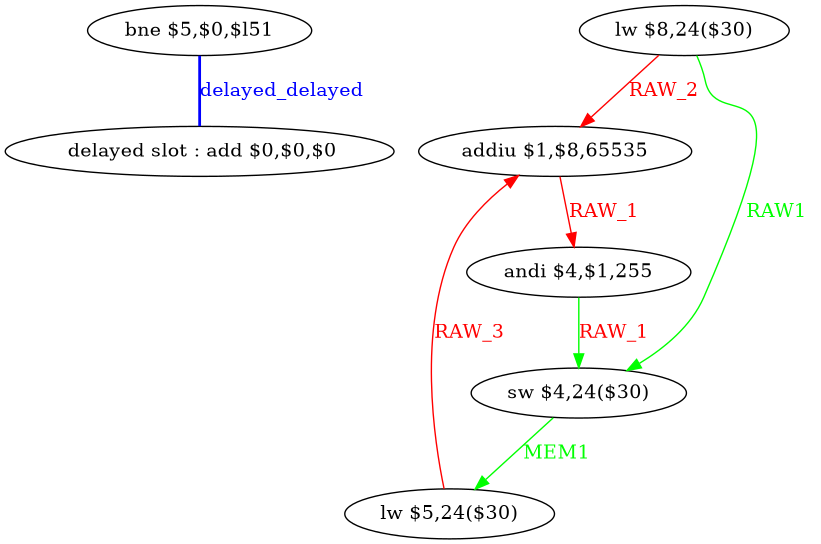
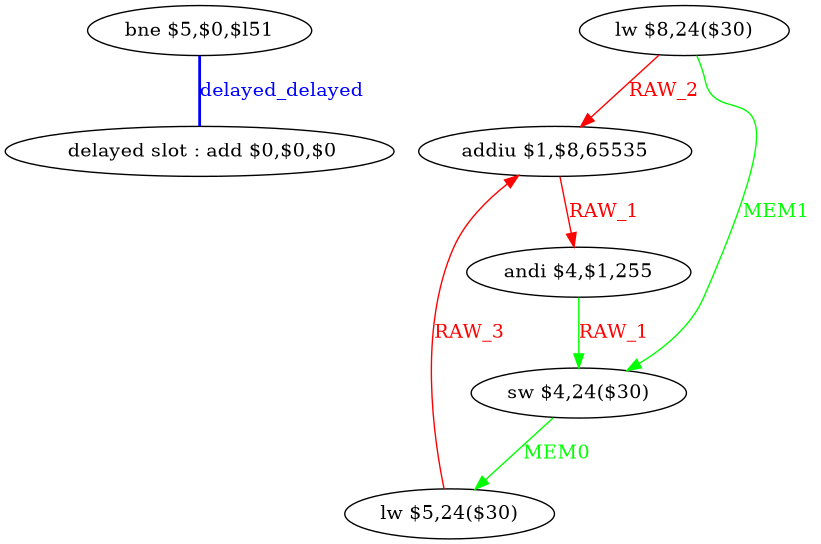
(777, 212) -> (777, 212)
(557, 453) -> (557, 453)
